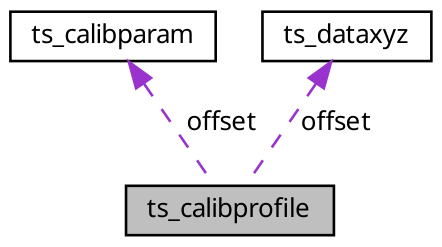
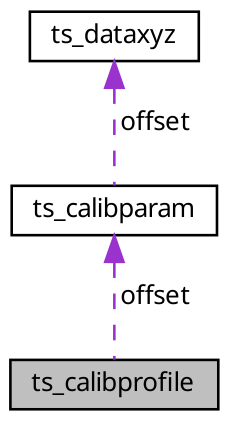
(281, 134) -> (114, 137)
